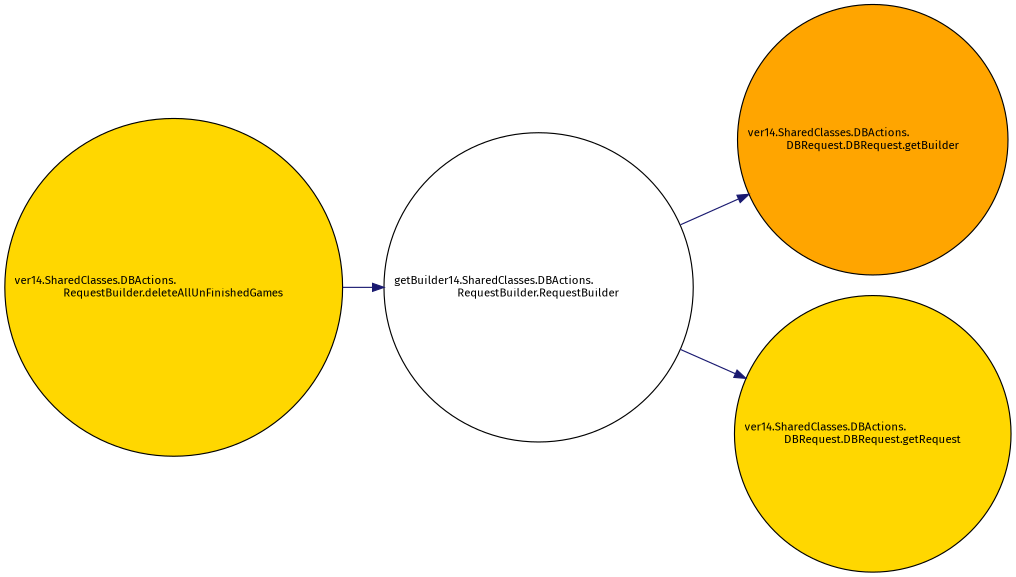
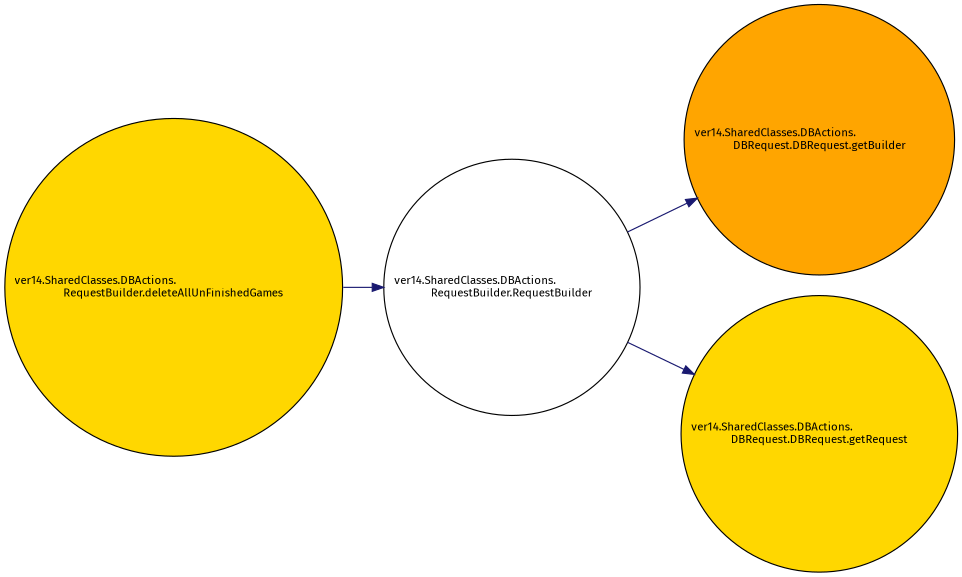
(539, 287) -> (512, 287)
